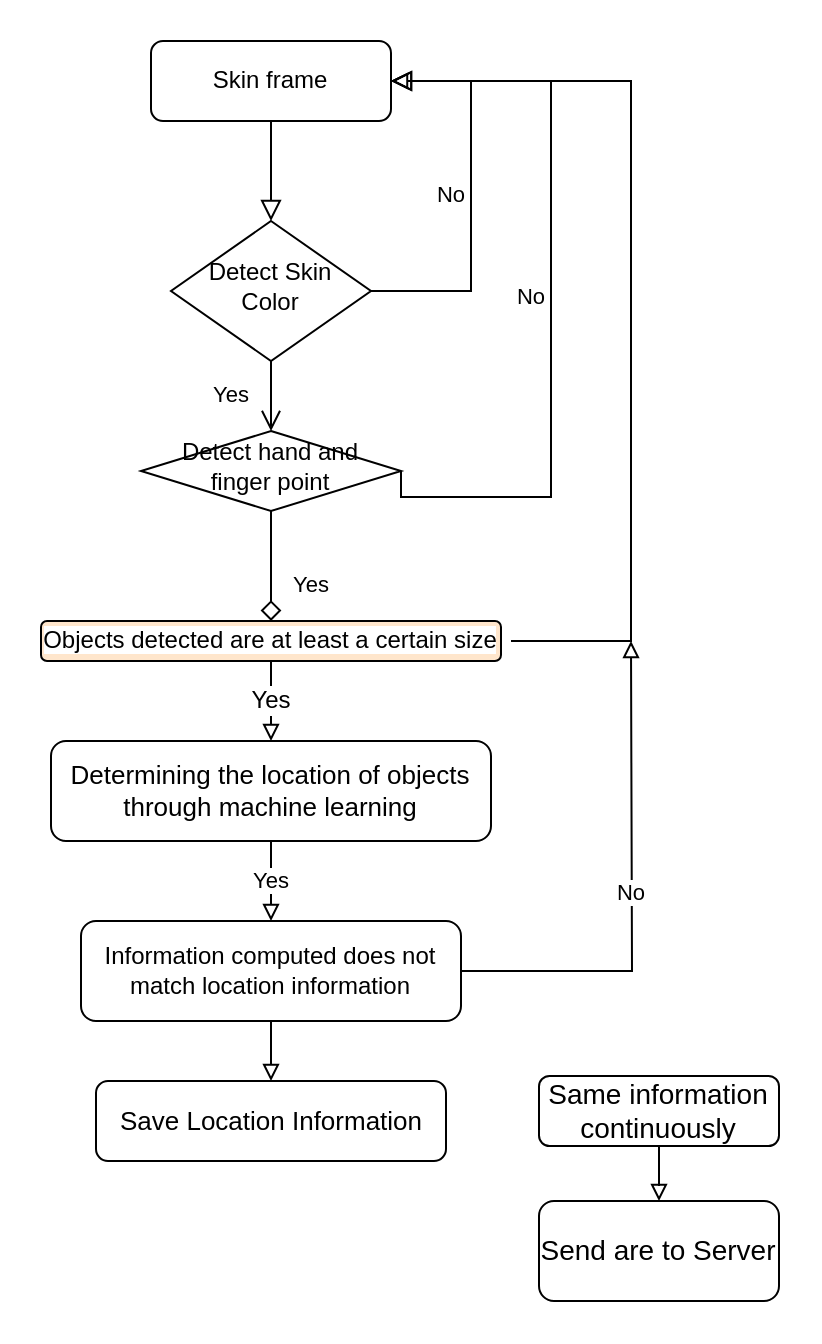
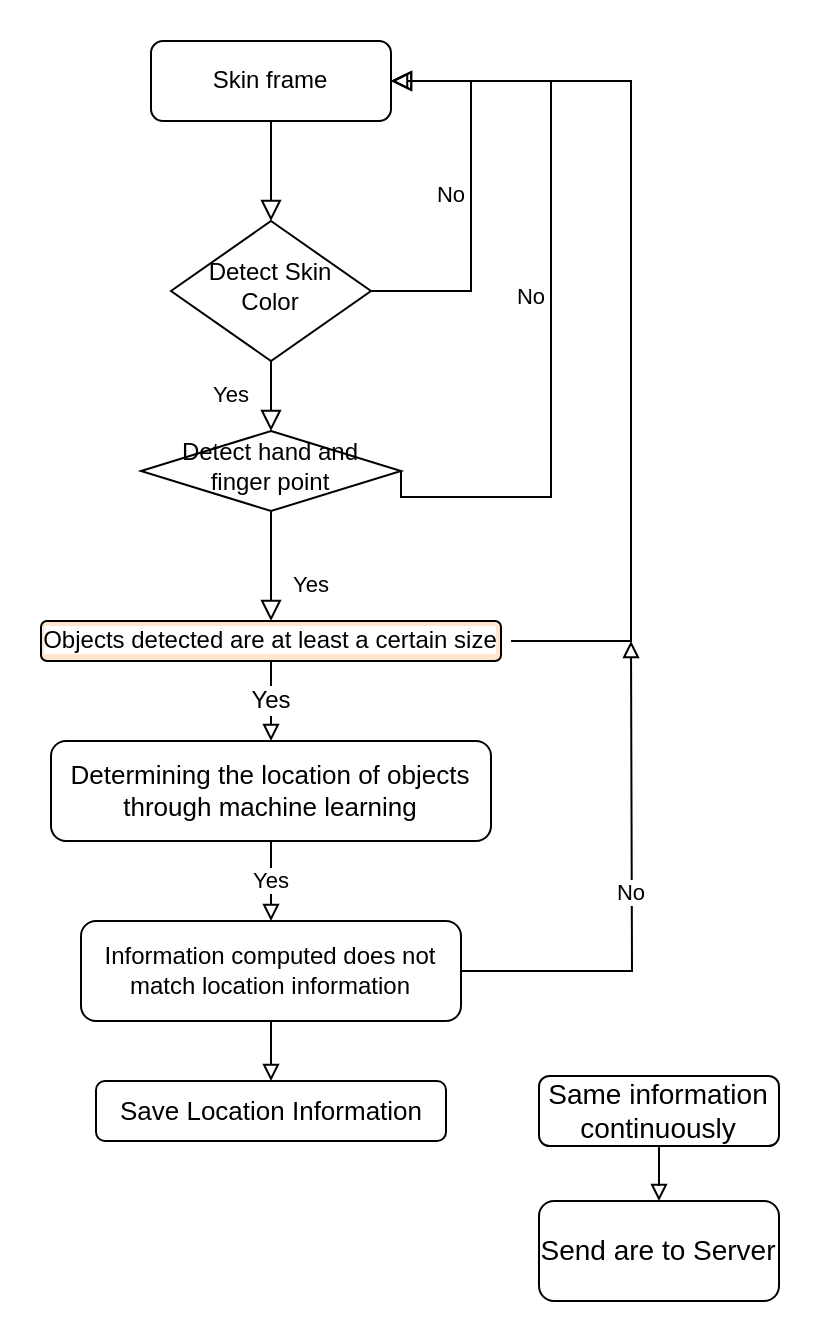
(271, 416) -> (271, 409)
(271, 600) -> (271, 599)
(271, 1121) -> (271, 1111)
